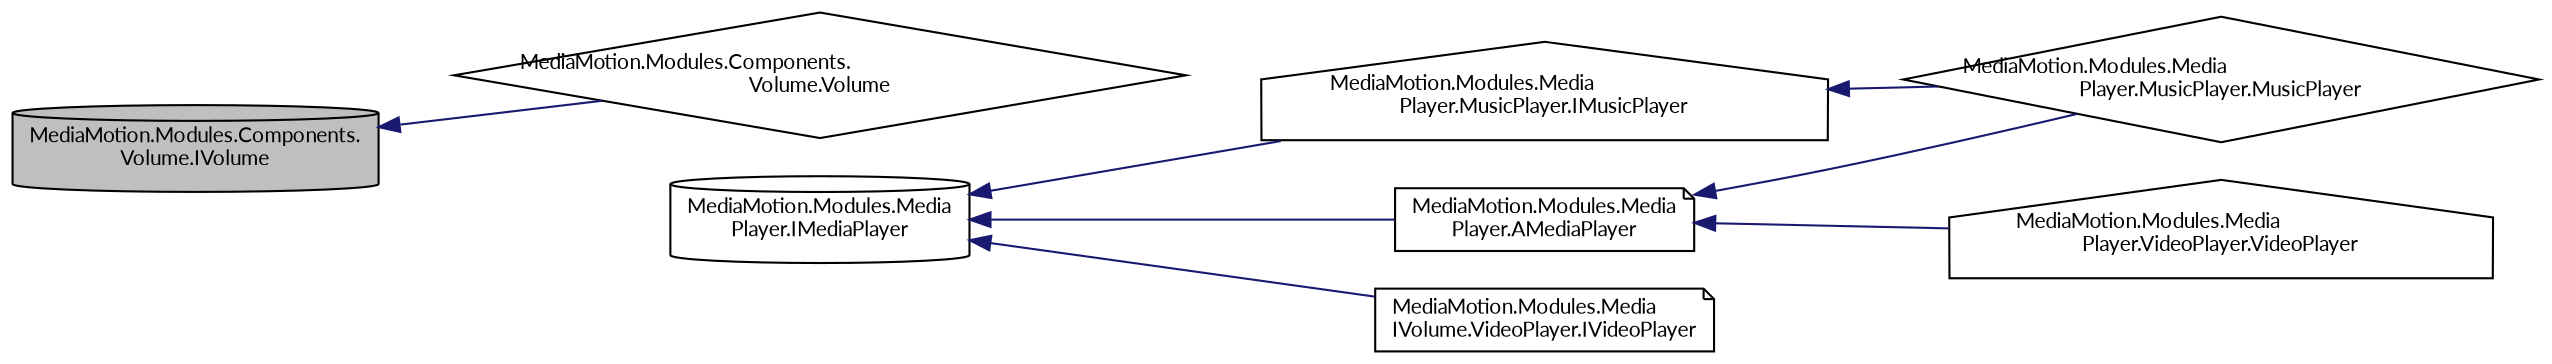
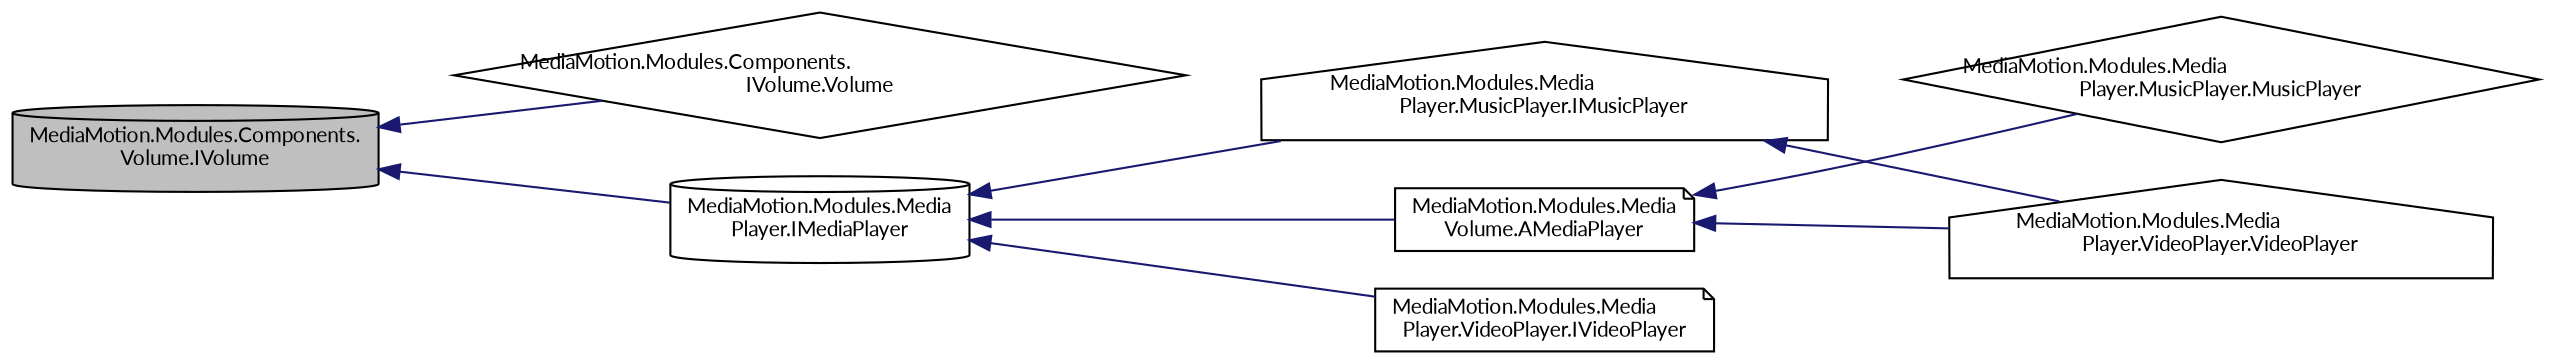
(820, 75) -> (820, 75)
(1894, 88) -> (1923, 173)
none -> (535, 187)
(1545, 220) -> (1545, 220)
(1545, 320) -> (1545, 320)
